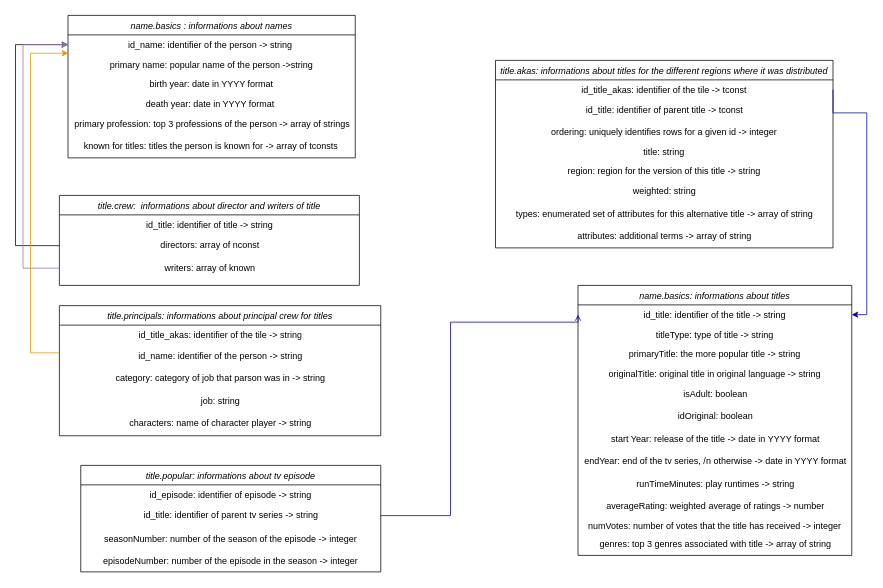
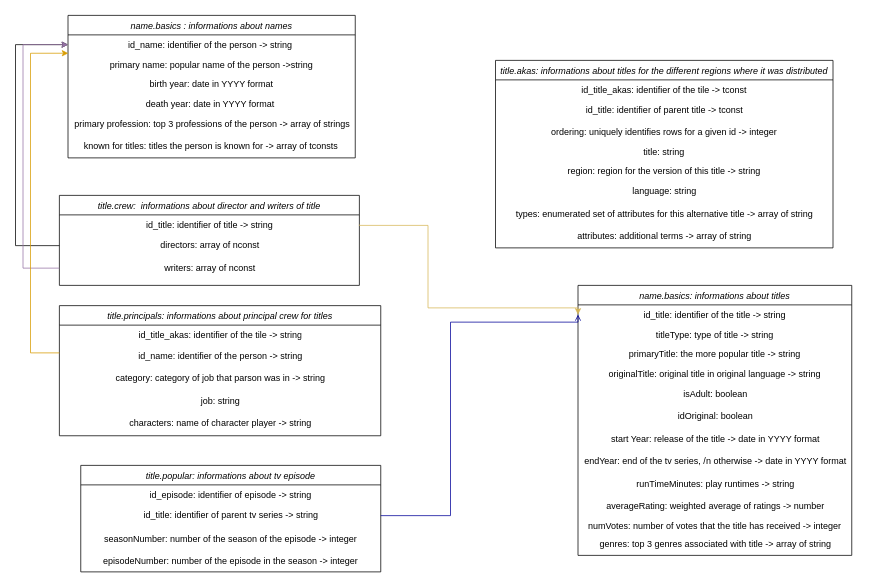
(665, 192) -> (665, 192)
(867, 217) -> none
none -> (396, 225)
(210, 268) -> (210, 268)
